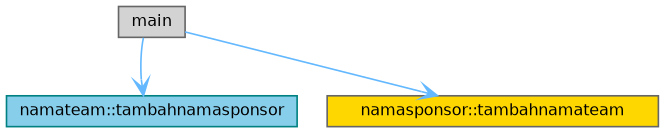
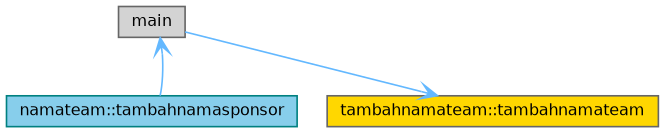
(141, 58) -> (163, 75)
(493, 111) -> (493, 111)
